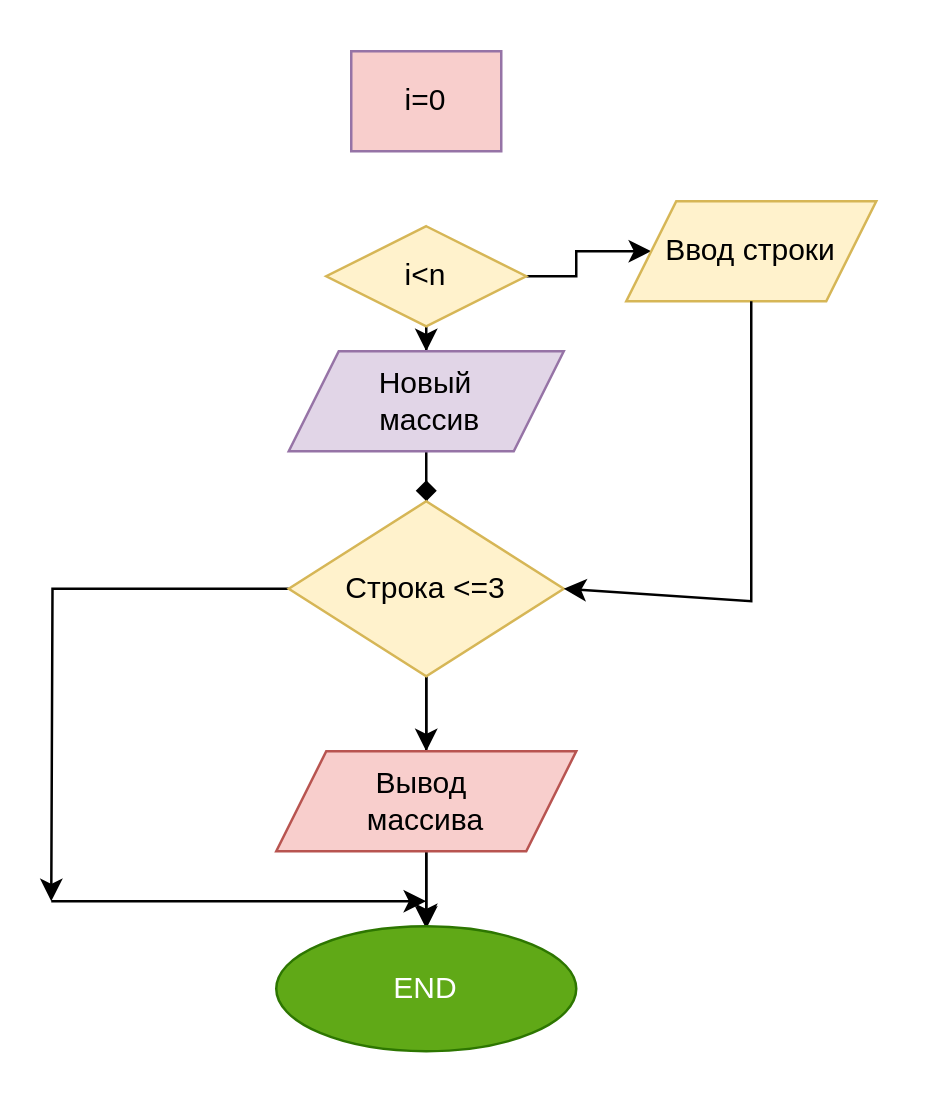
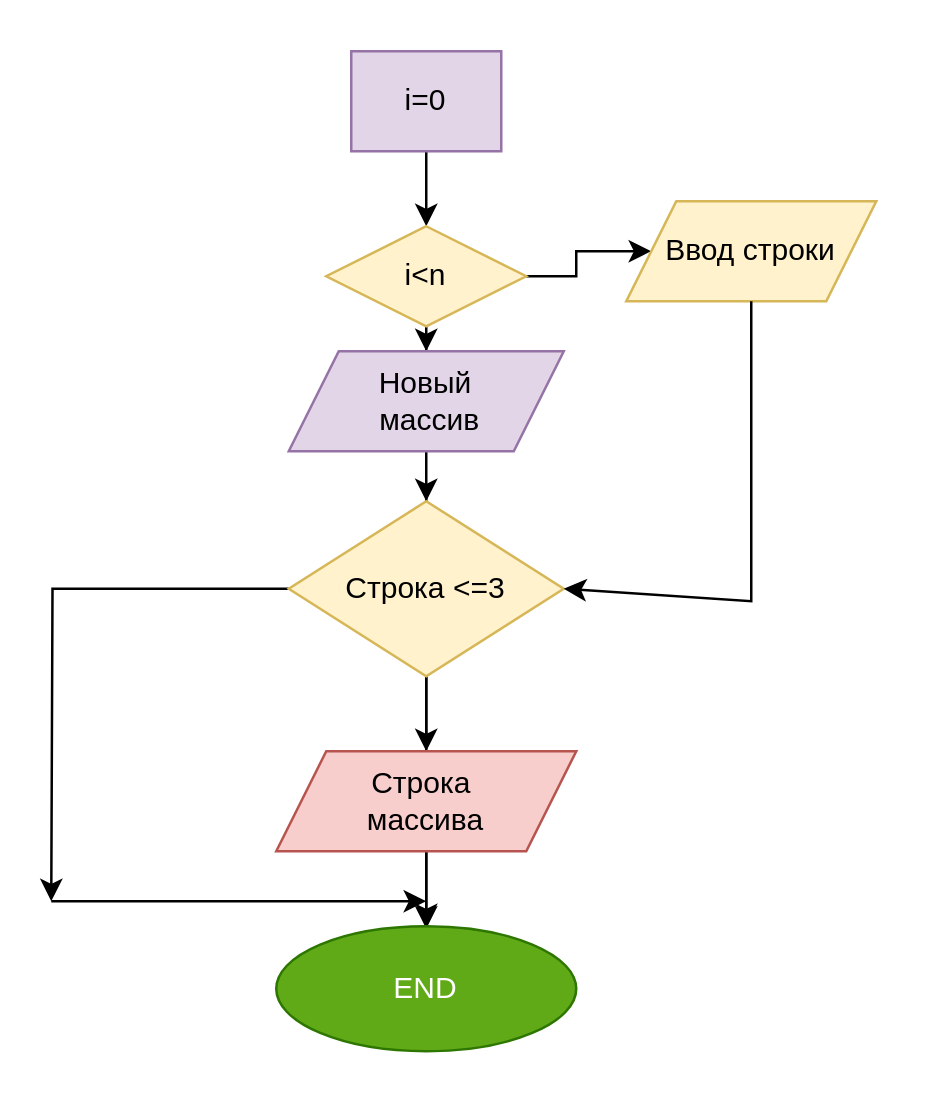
(426, 101) -> (426, 101)
none -> (426, 197)
(426, 481) -> (426, 482)
(426, 801) -> (426, 801)
